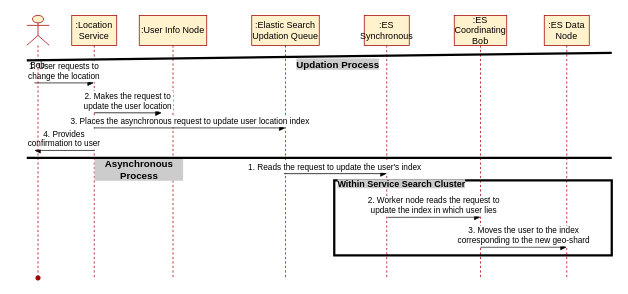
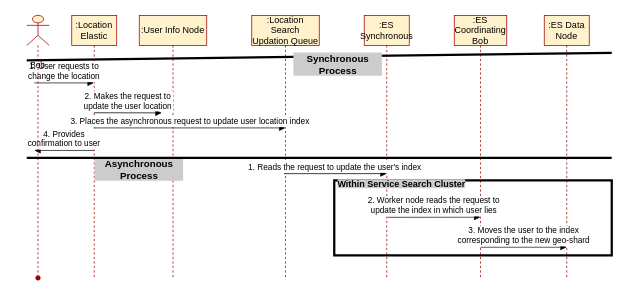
(94, 30) -> (94, 30)
(285, 30) -> (285, 30)
(338, 64) -> (338, 64)
